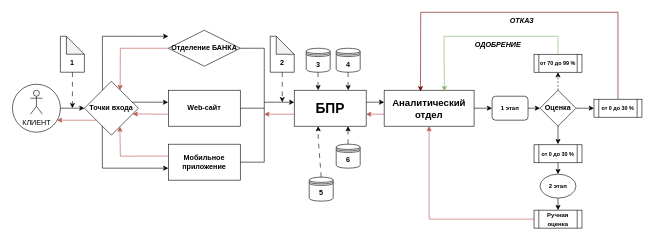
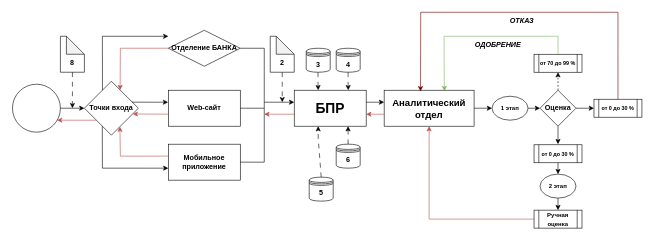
(72, 54) -> (72, 54)
(36, 102) -> none
(510, 108) -> (510, 108)
